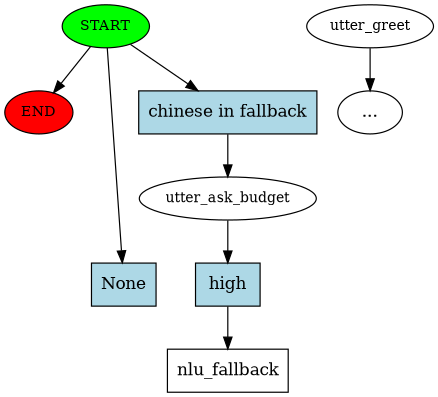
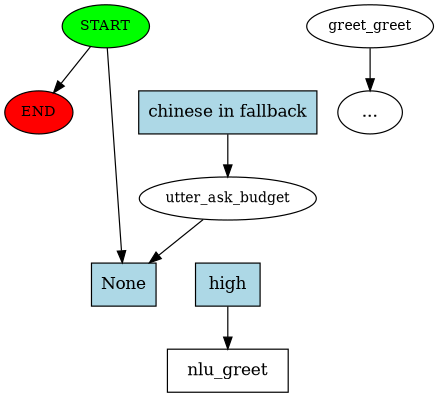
(370, 26) -> (370, 26)
(159, 64) -> none
(228, 236) -> (181, 237)
(228, 371) -> (228, 371)
